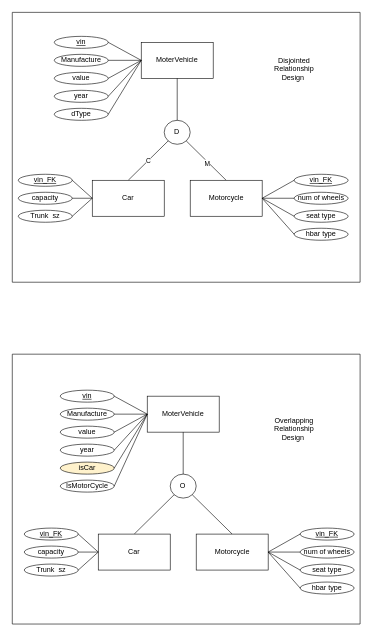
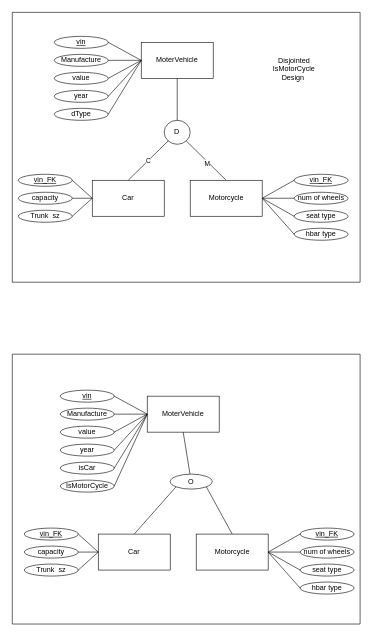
(294, 69) -> (294, 69)
(294, 429) -> none
(87, 468) -> (87, 468)
(183, 486) -> (191, 482)
